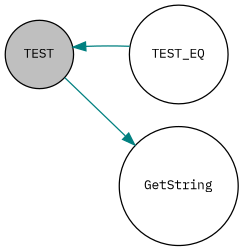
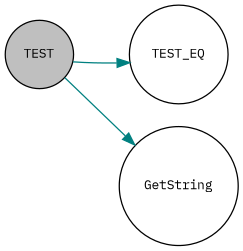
(108, 46) -> (95, 63)
